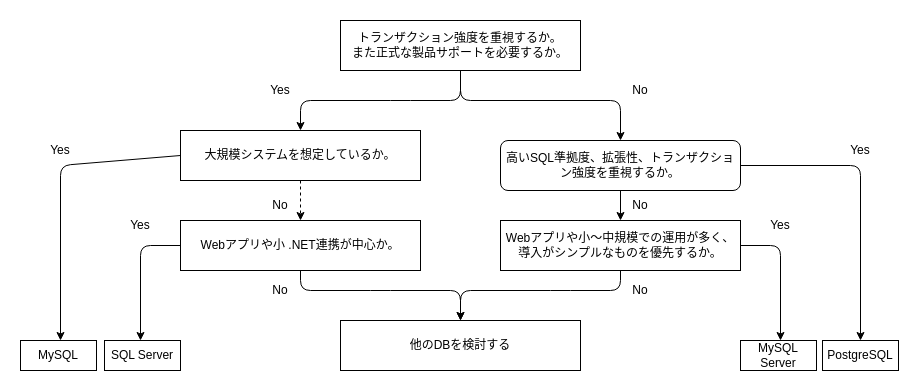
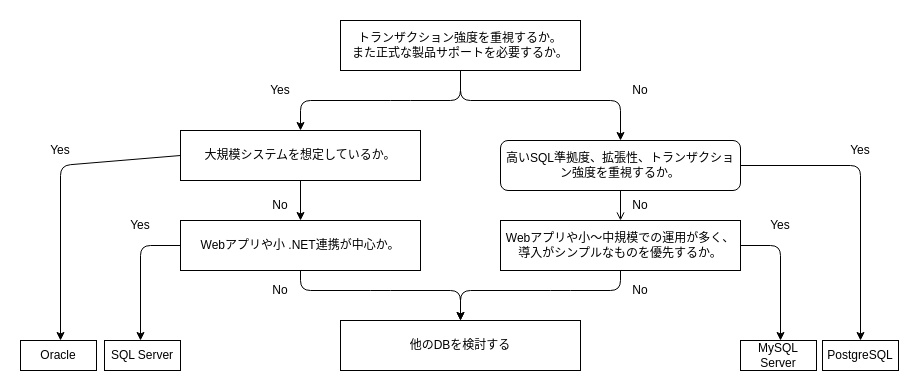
(301, 197) -> (301, 197)
(621, 212) -> (621, 214)
(59, 356) -> (59, 356)
